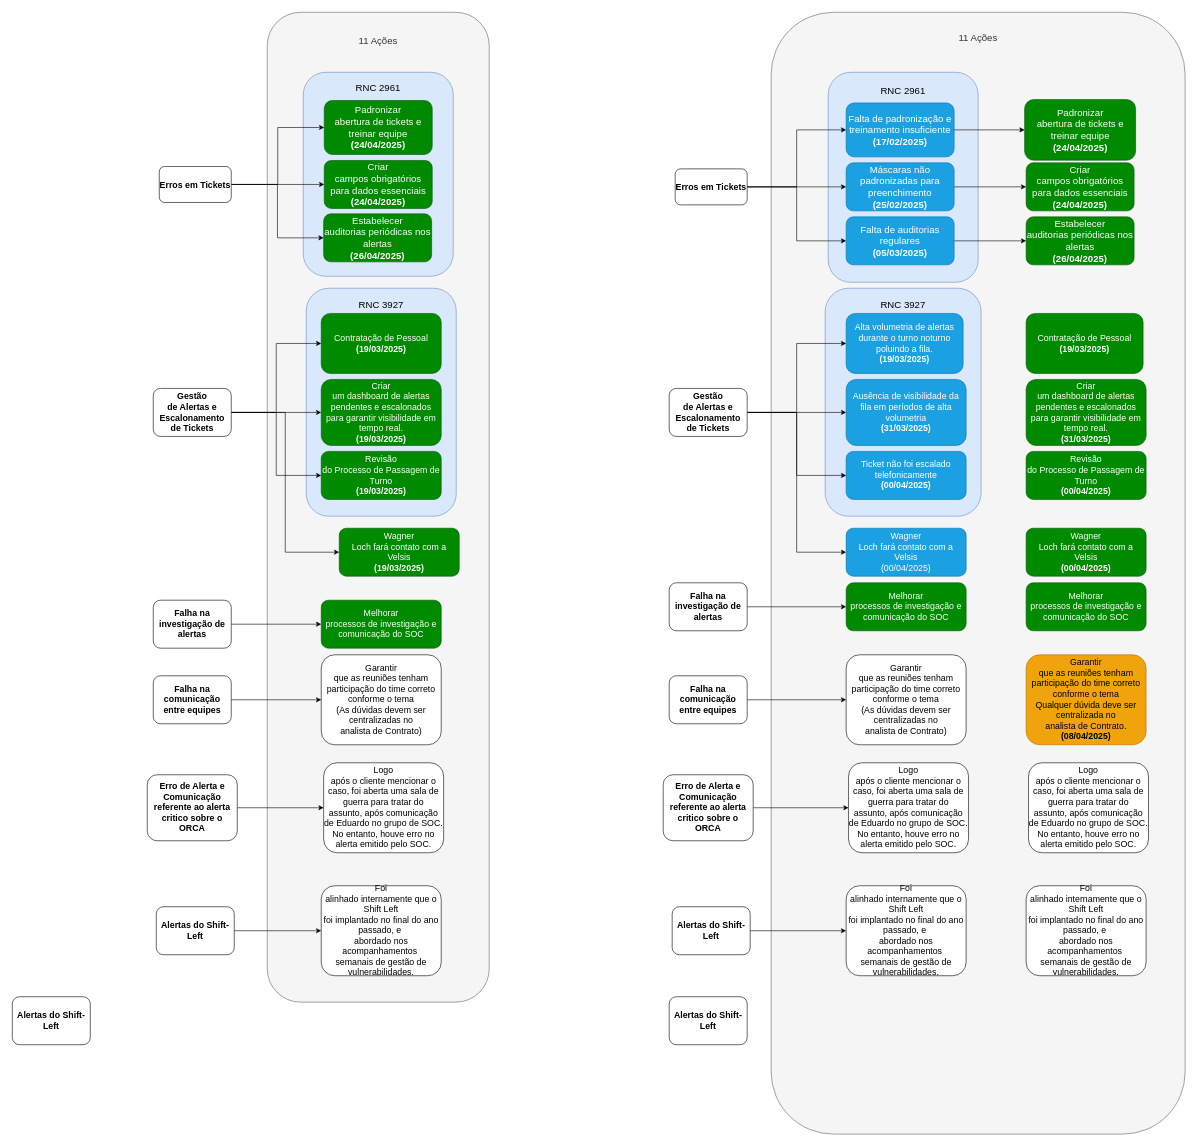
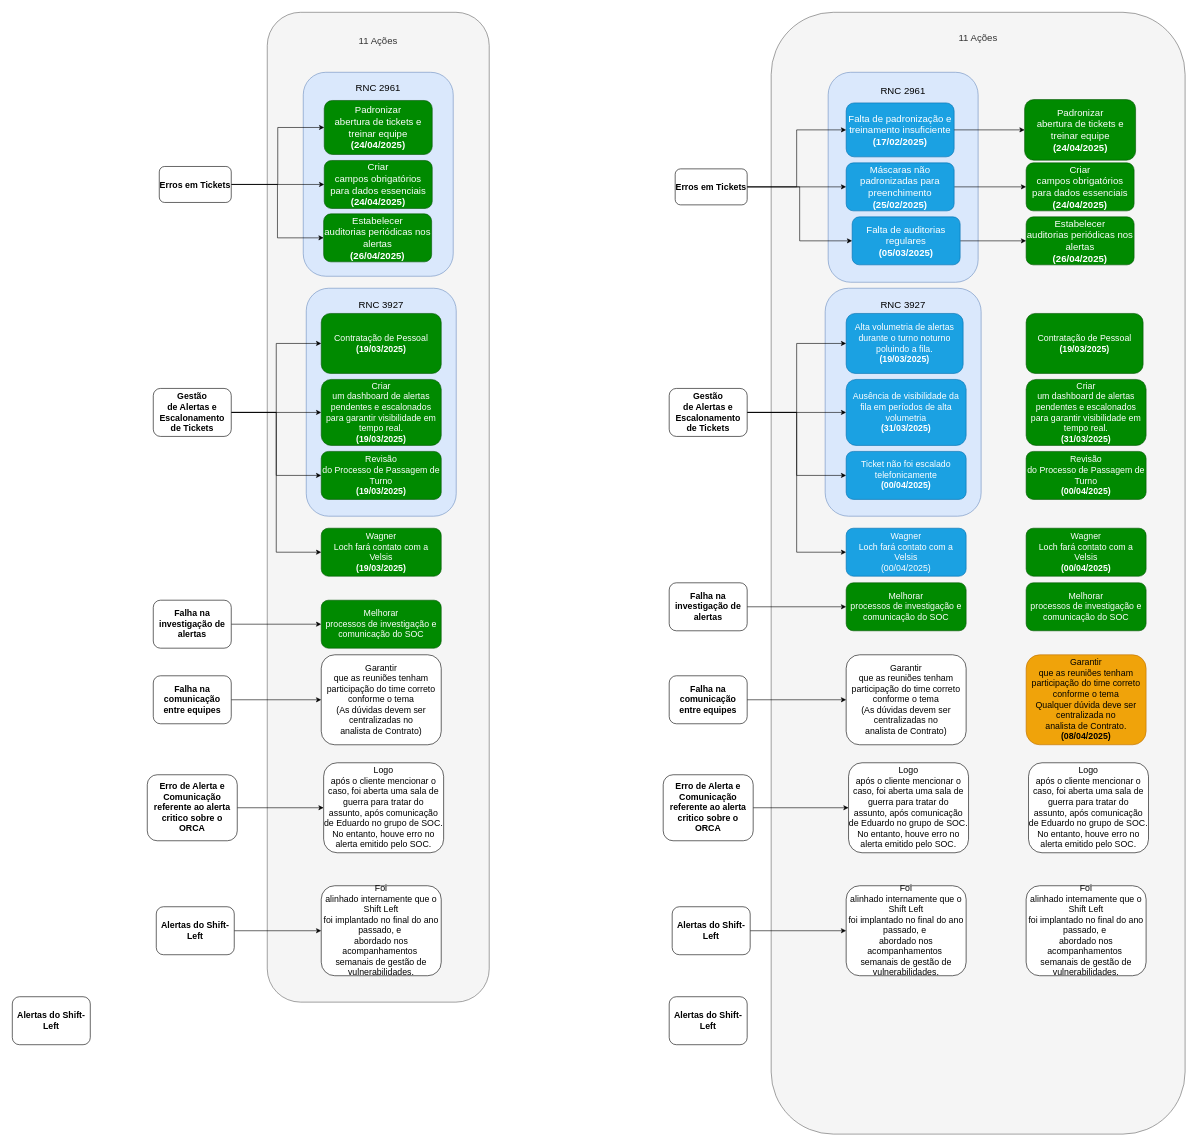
(900, 241) -> (906, 241)
(399, 552) -> (381, 552)
